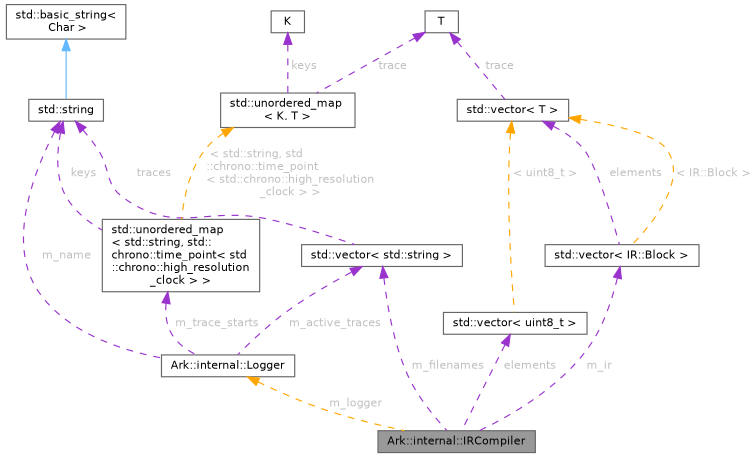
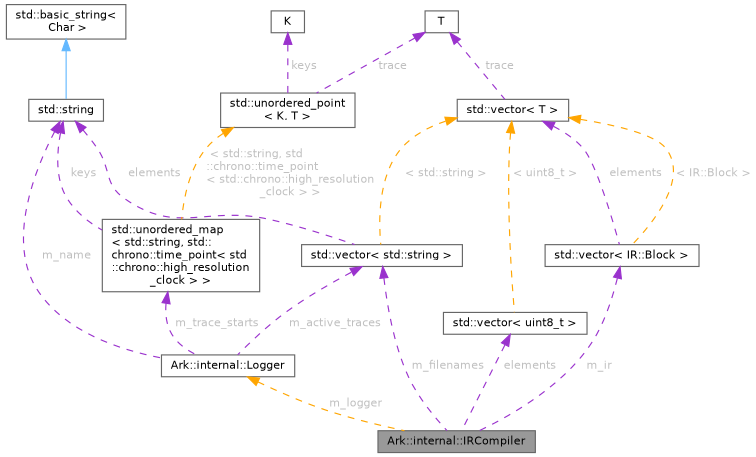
(288, 110) -> (288, 110)
none -> (389, 169)
(153, 173) -> (153, 173)
